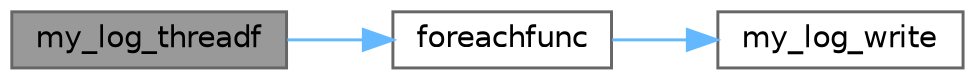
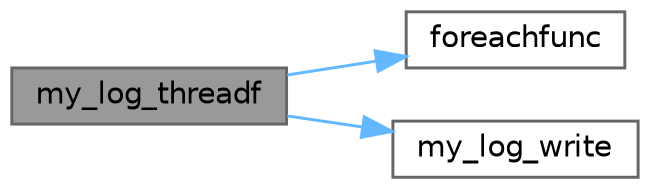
(649, 40) -> (325, 121)
